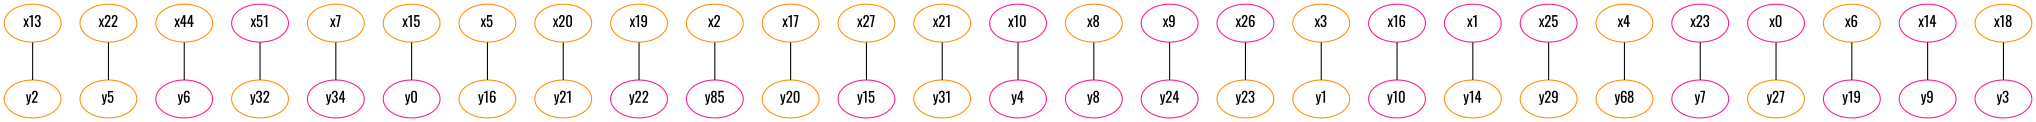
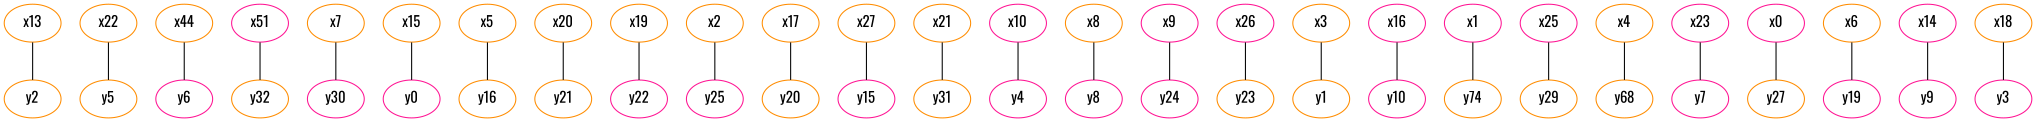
(336, 99) -> (336, 99)
(715, 99) -> (715, 99)
(1473, 99) -> (1473, 99)
